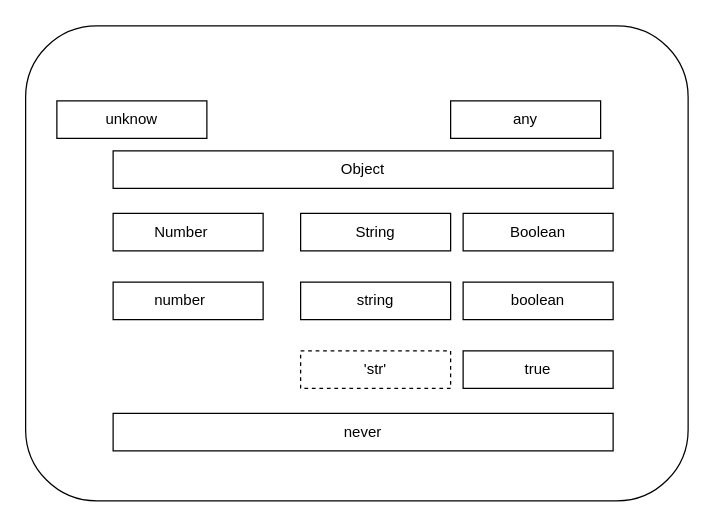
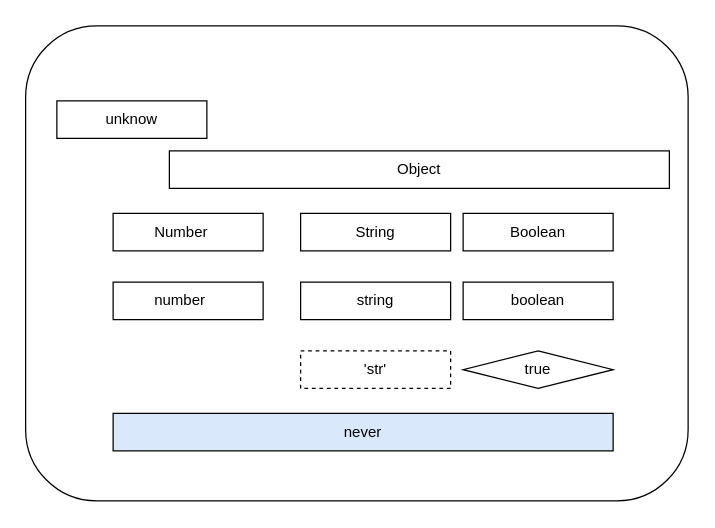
(526, 119) -> none
(363, 169) -> (419, 169)
(538, 369) -> (538, 369)
(363, 432) -> (363, 432)
